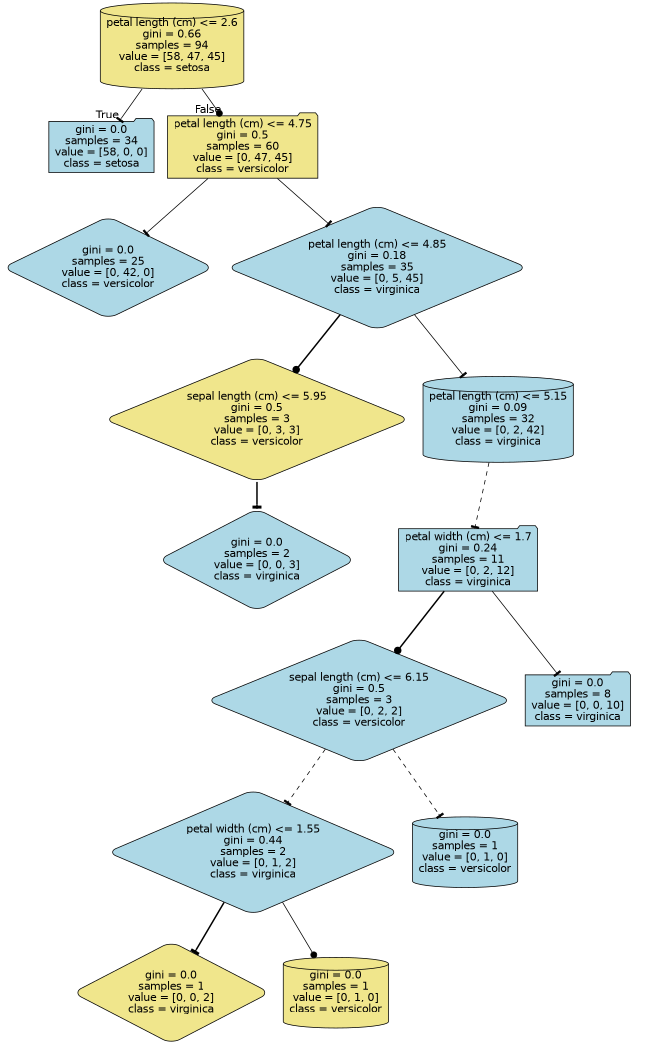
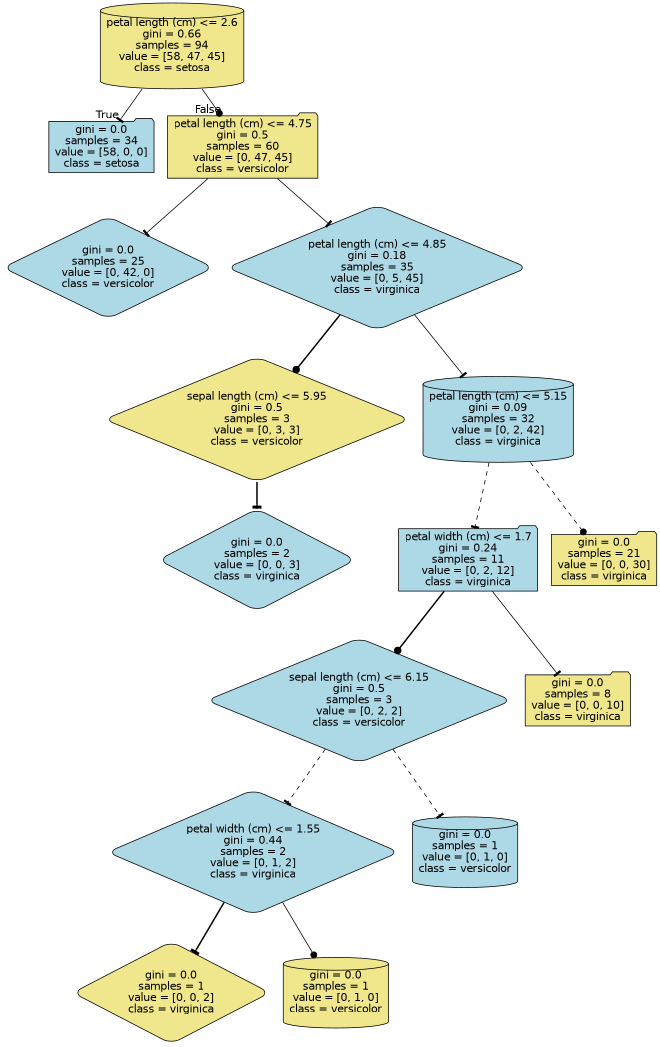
none -> (604, 560)
(578, 700) -> (578, 700)
